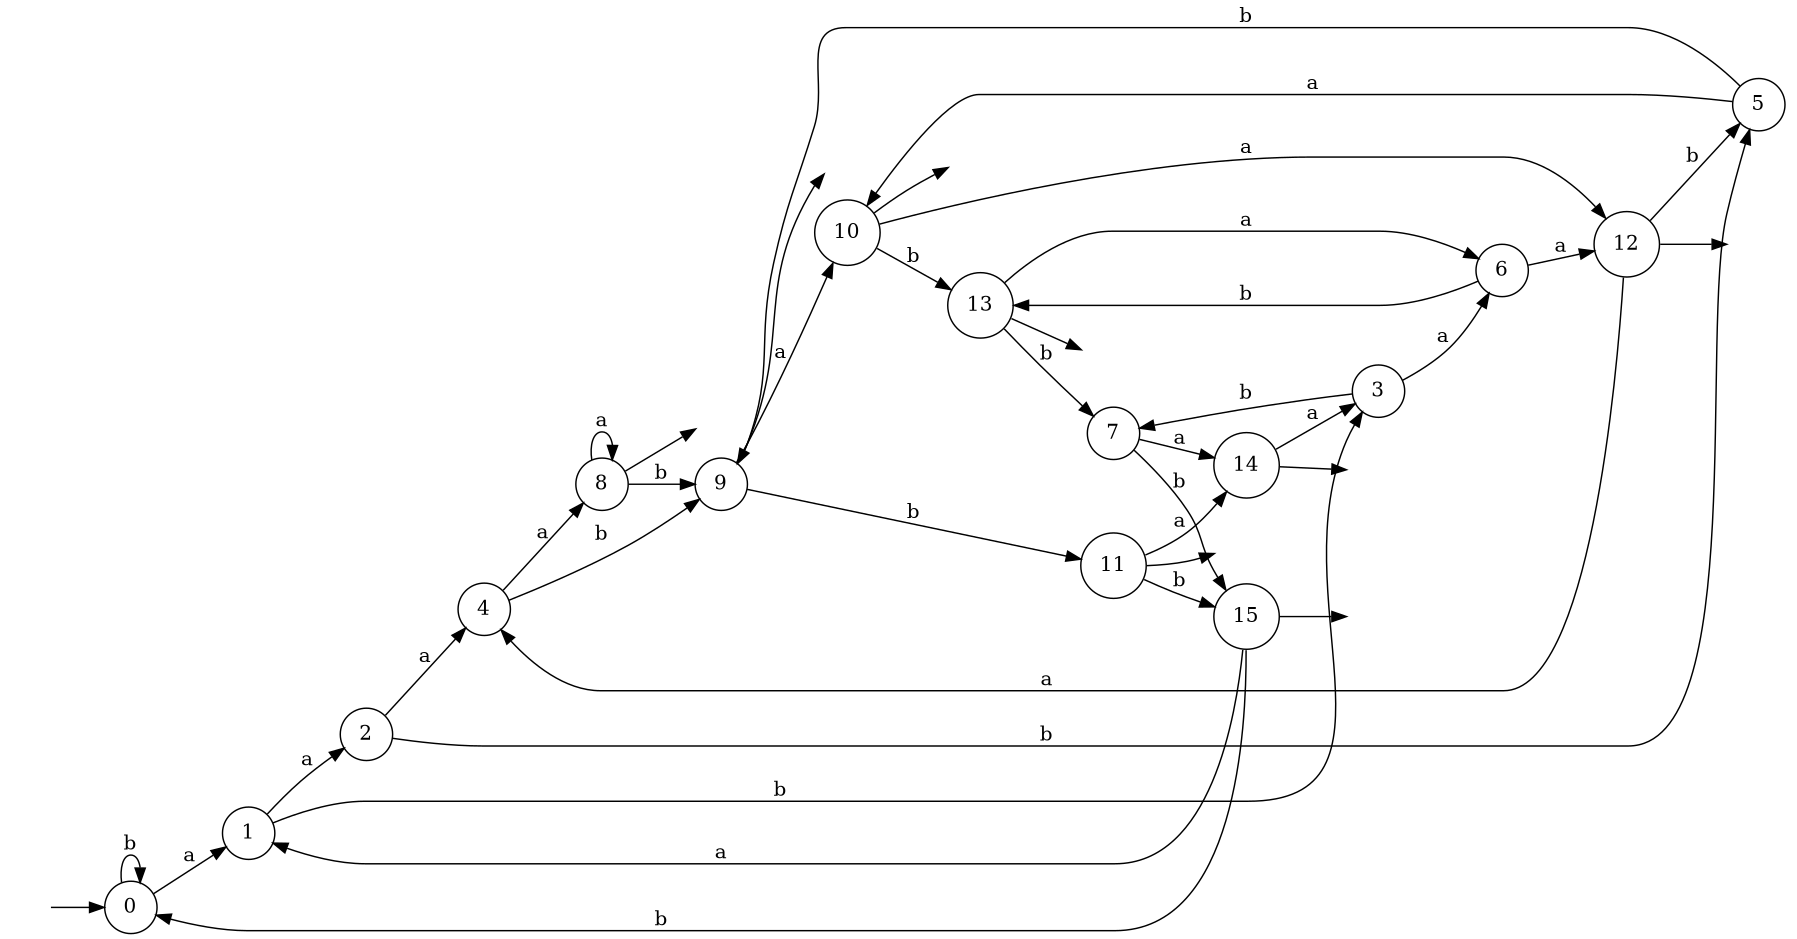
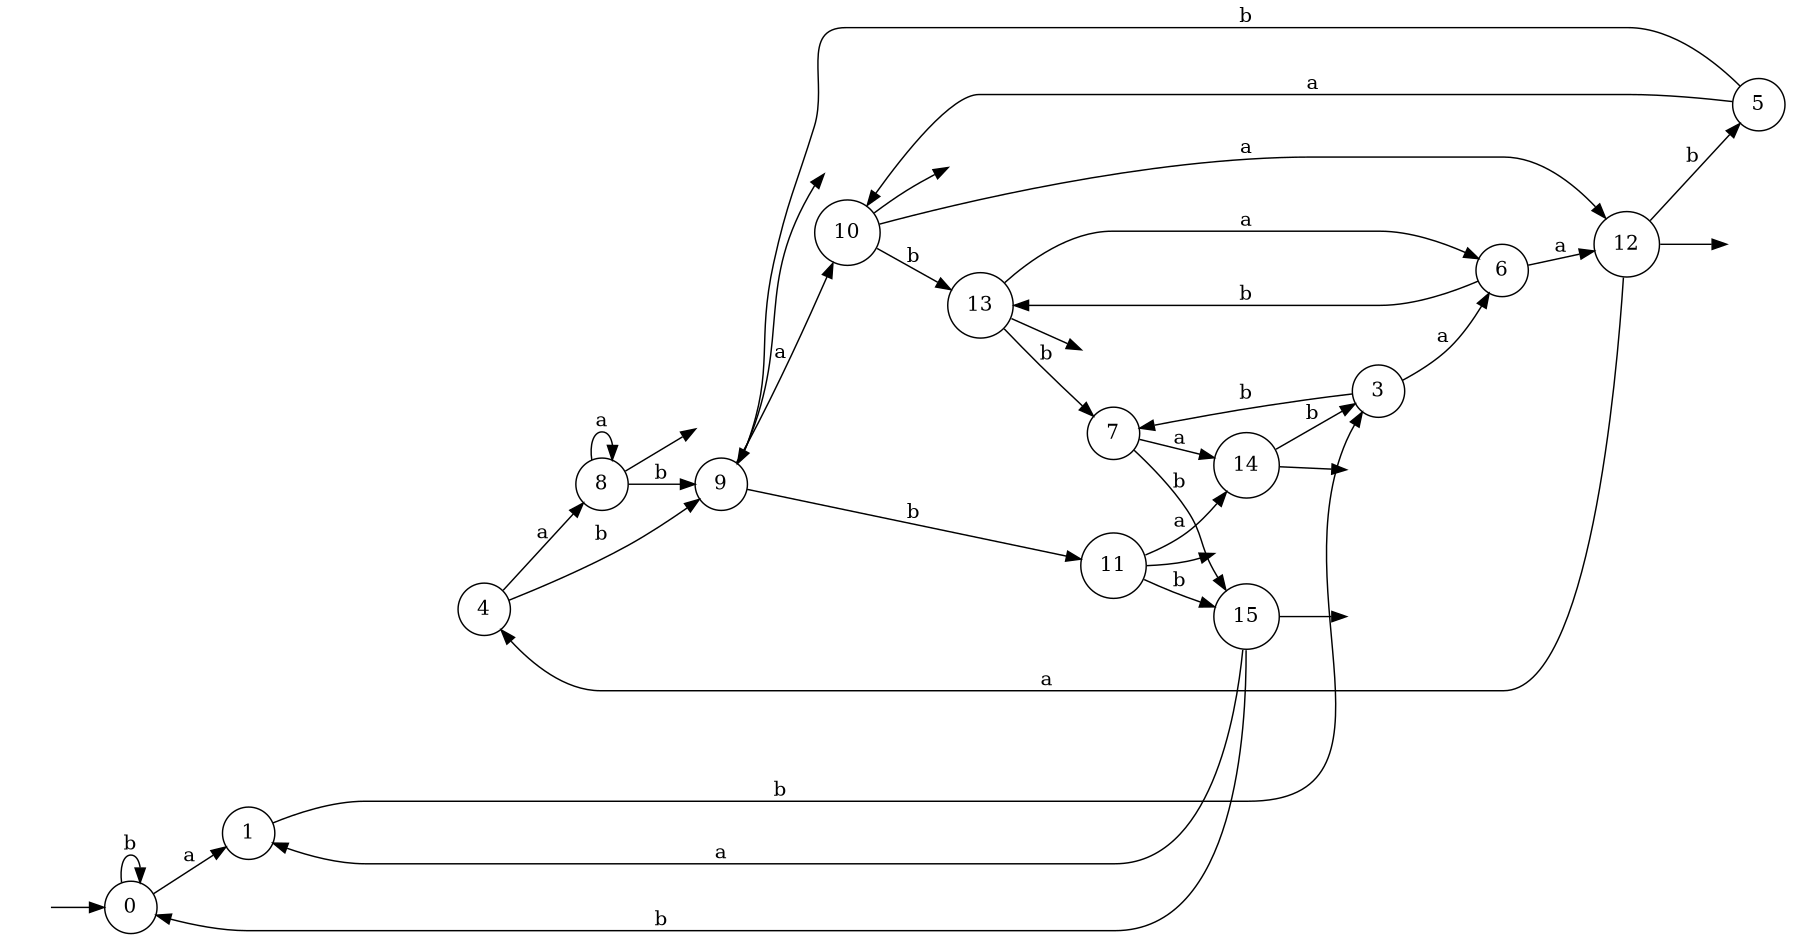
(1313, 414) -> (1313, 414)
(366, 734) -> none
